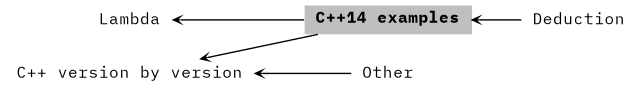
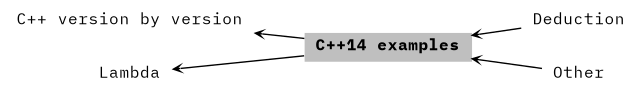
(307, 73) -> (511, 64)
